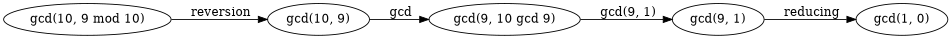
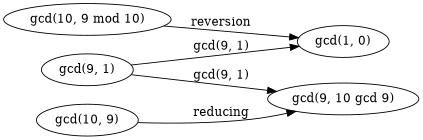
(399, 13) -> (219, 113)
(810, 13) -> (219, 46)
(215, 19) -> (227, 31)
(622, 19) -> (199, 83)
